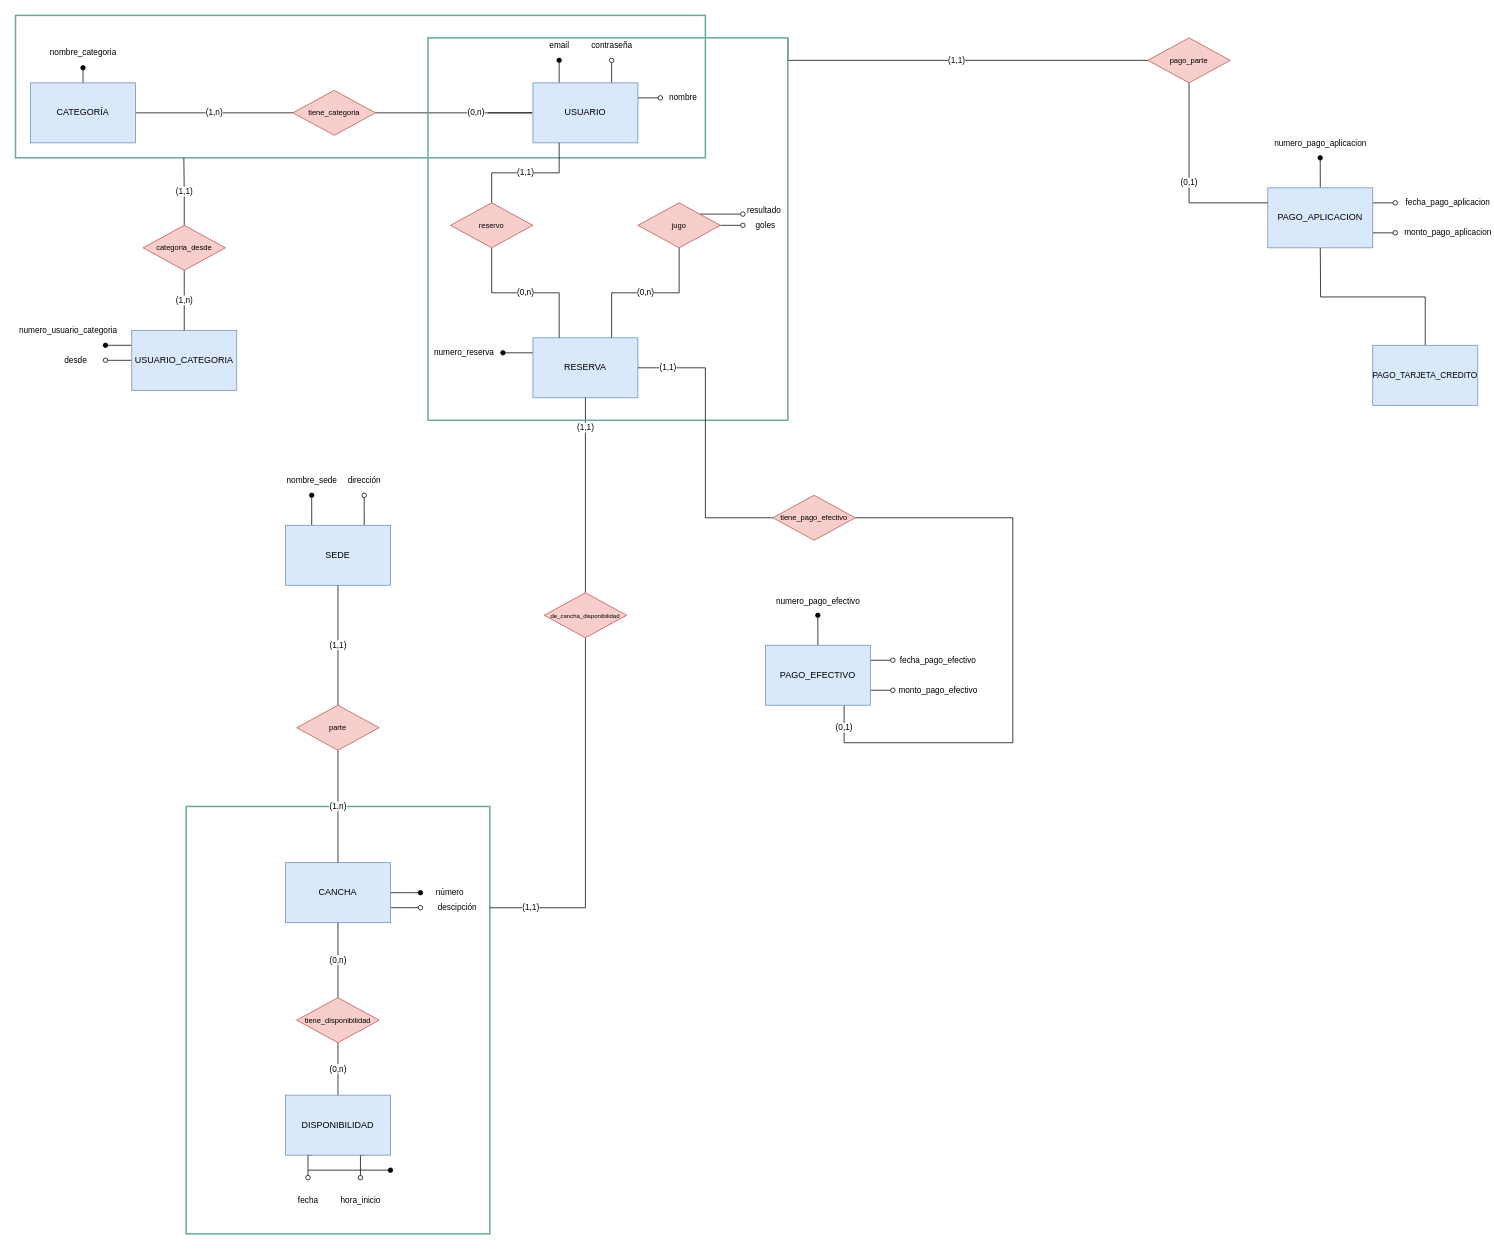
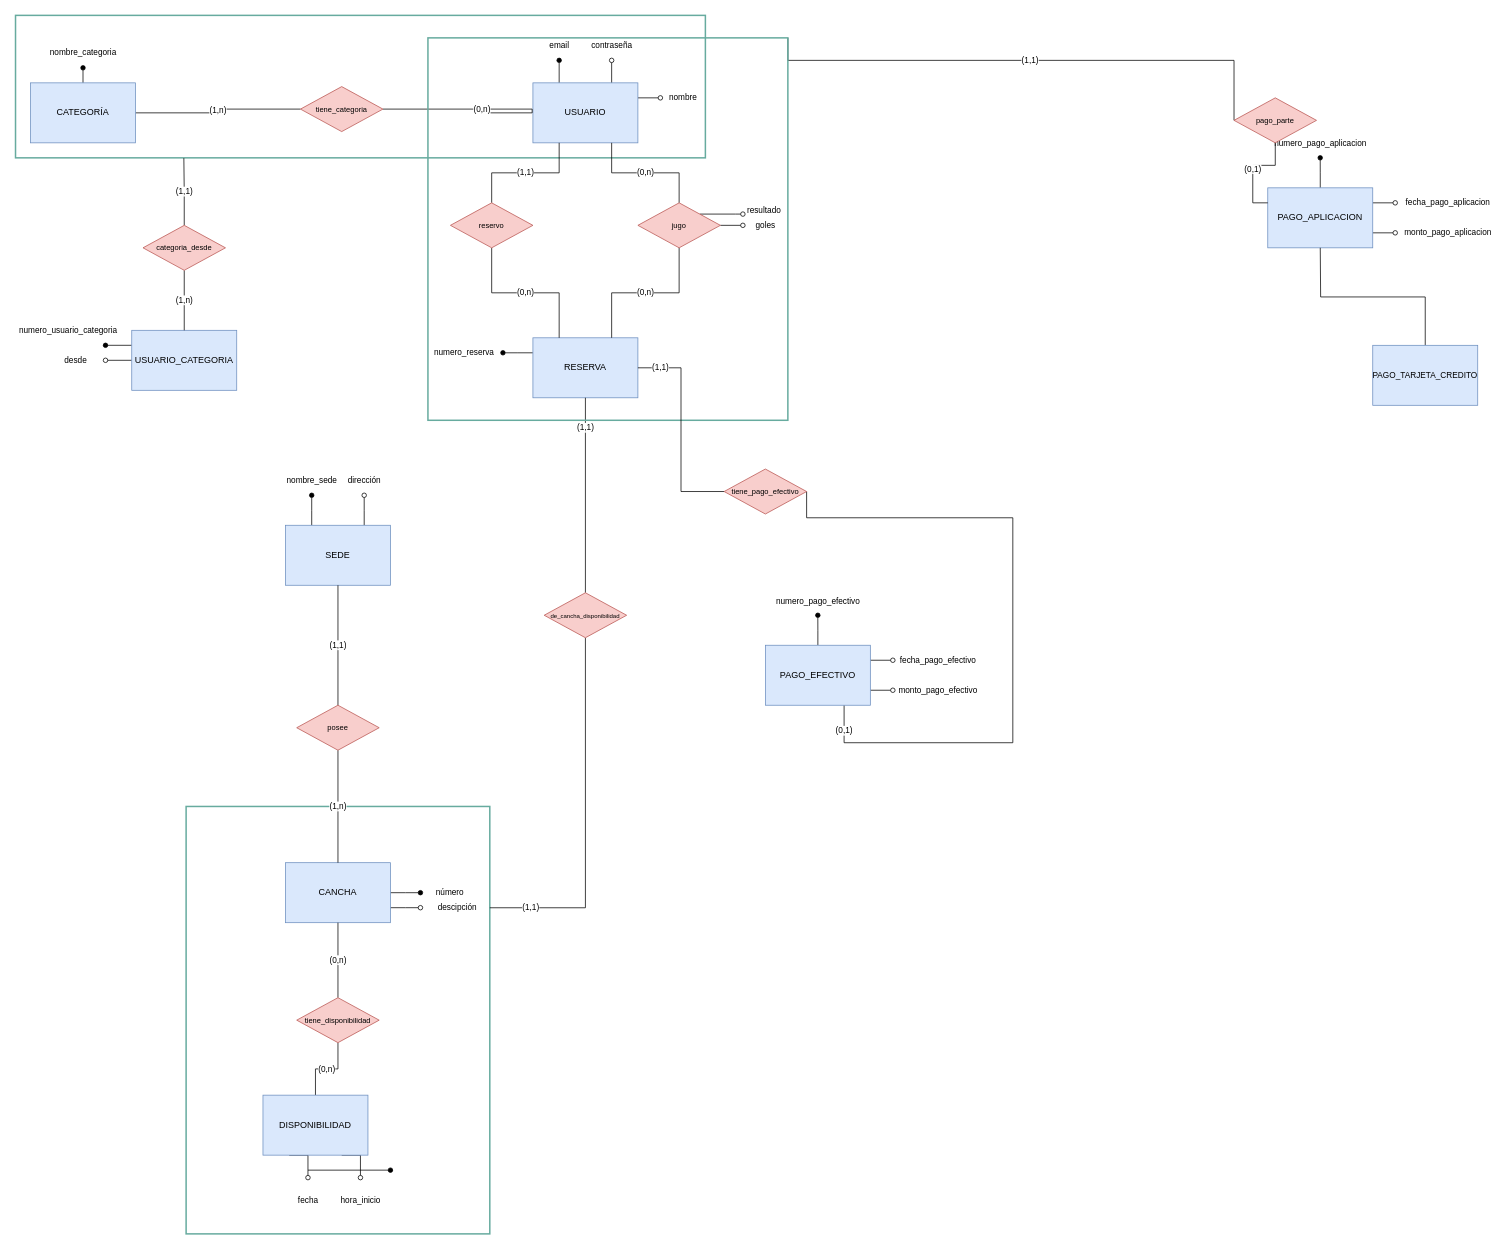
(1189, 60) -> (1275, 120)
(334, 113) -> (342, 109)
none -> (646, 173)
(814, 518) -> (765, 492)
(338, 728) -> (338, 728)
(338, 1125) -> (315, 1125)
